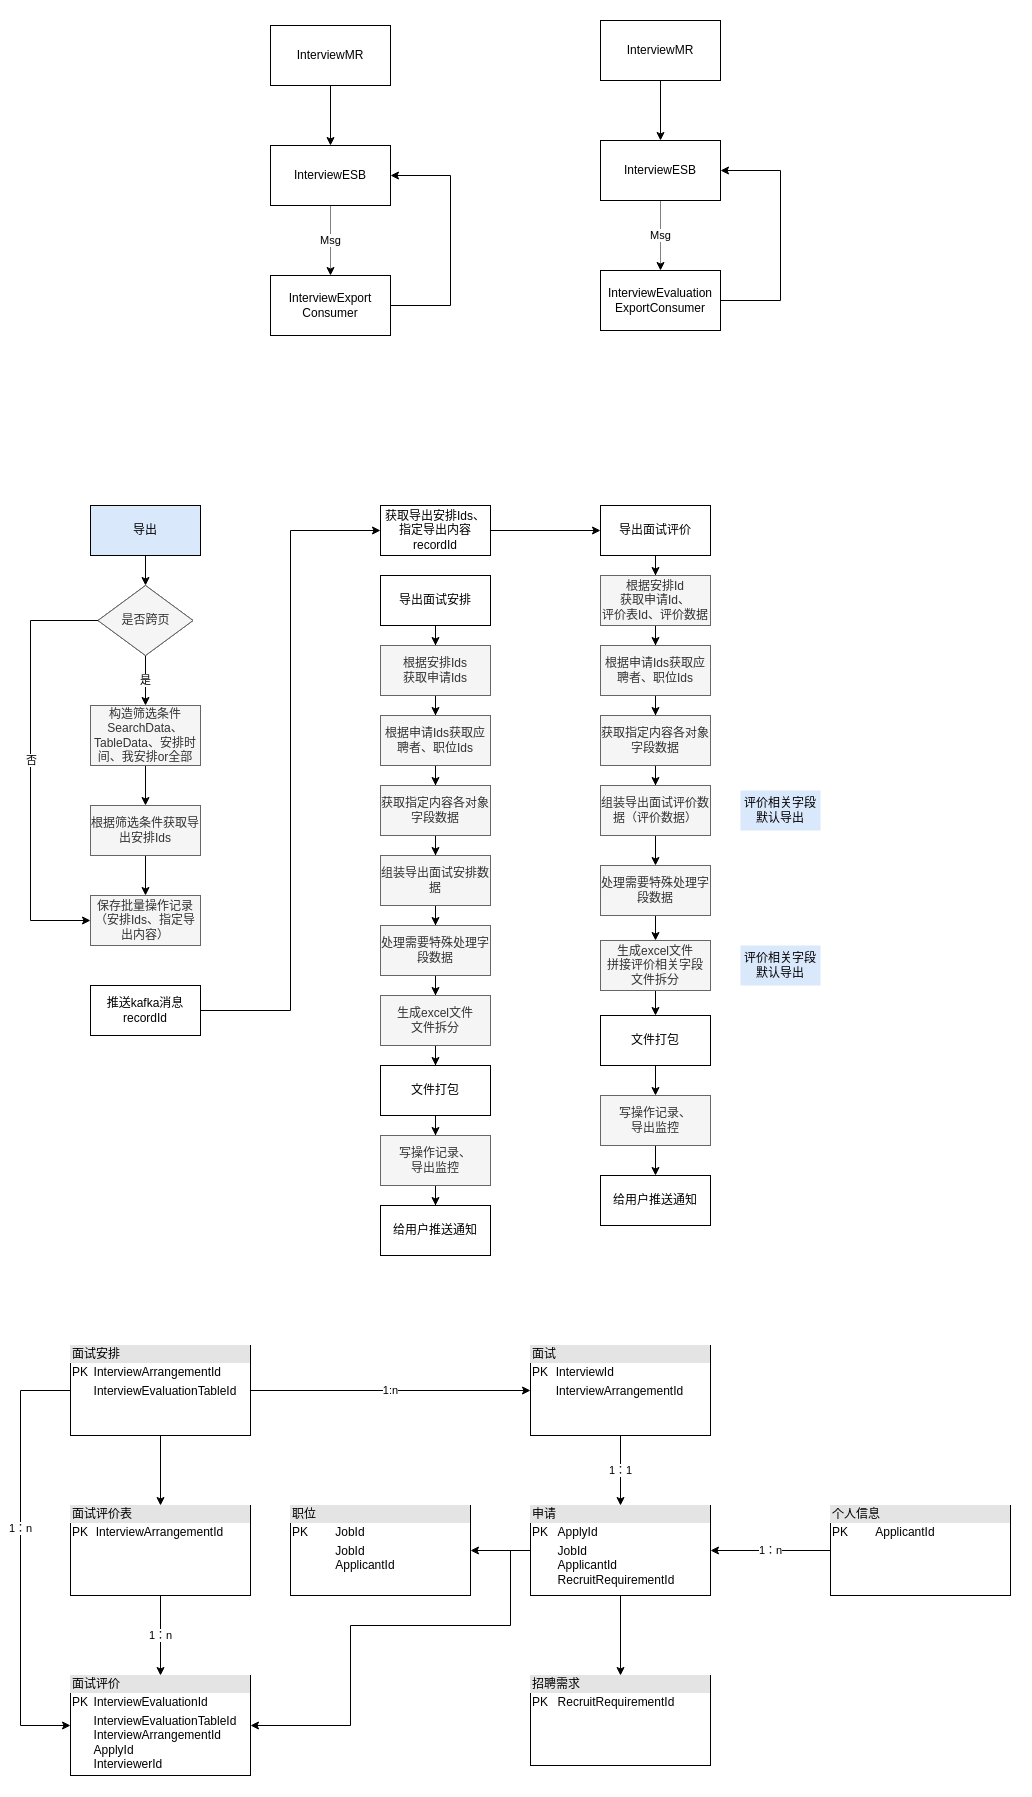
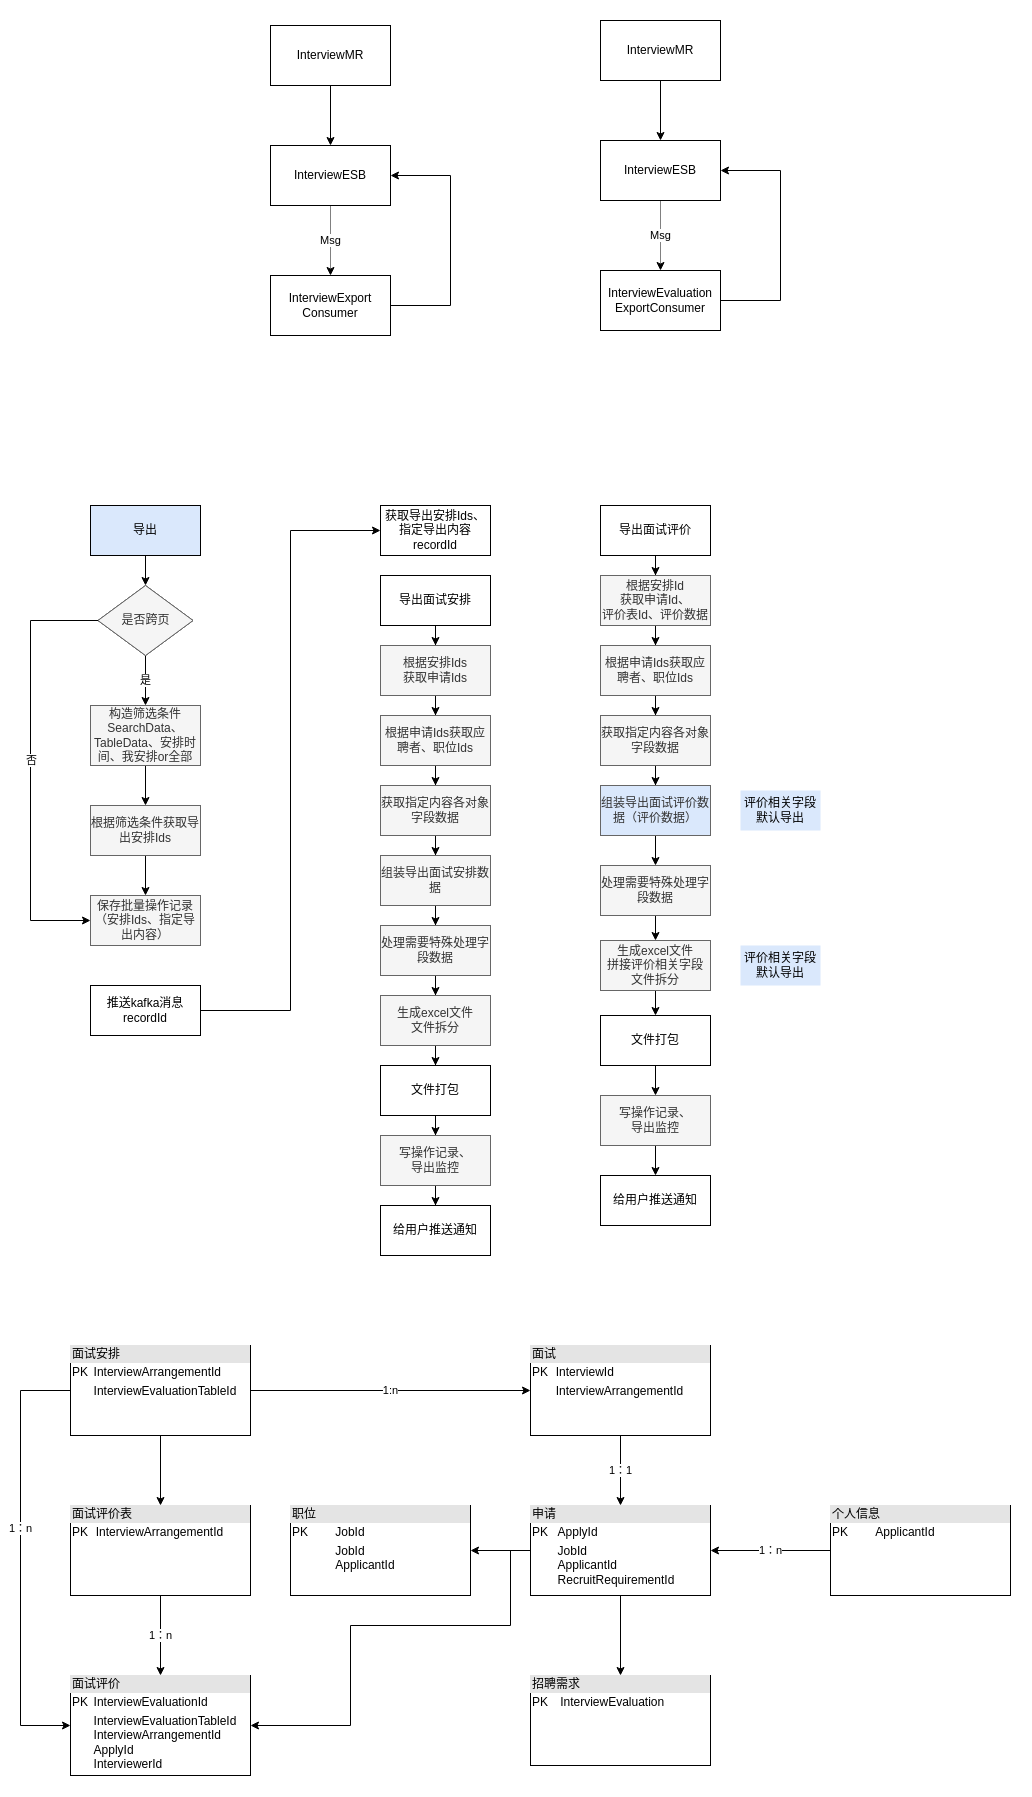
(542, 531) -> none
(656, 811) -> (656, 811)
(601, 1690) -> (596, 1690)
